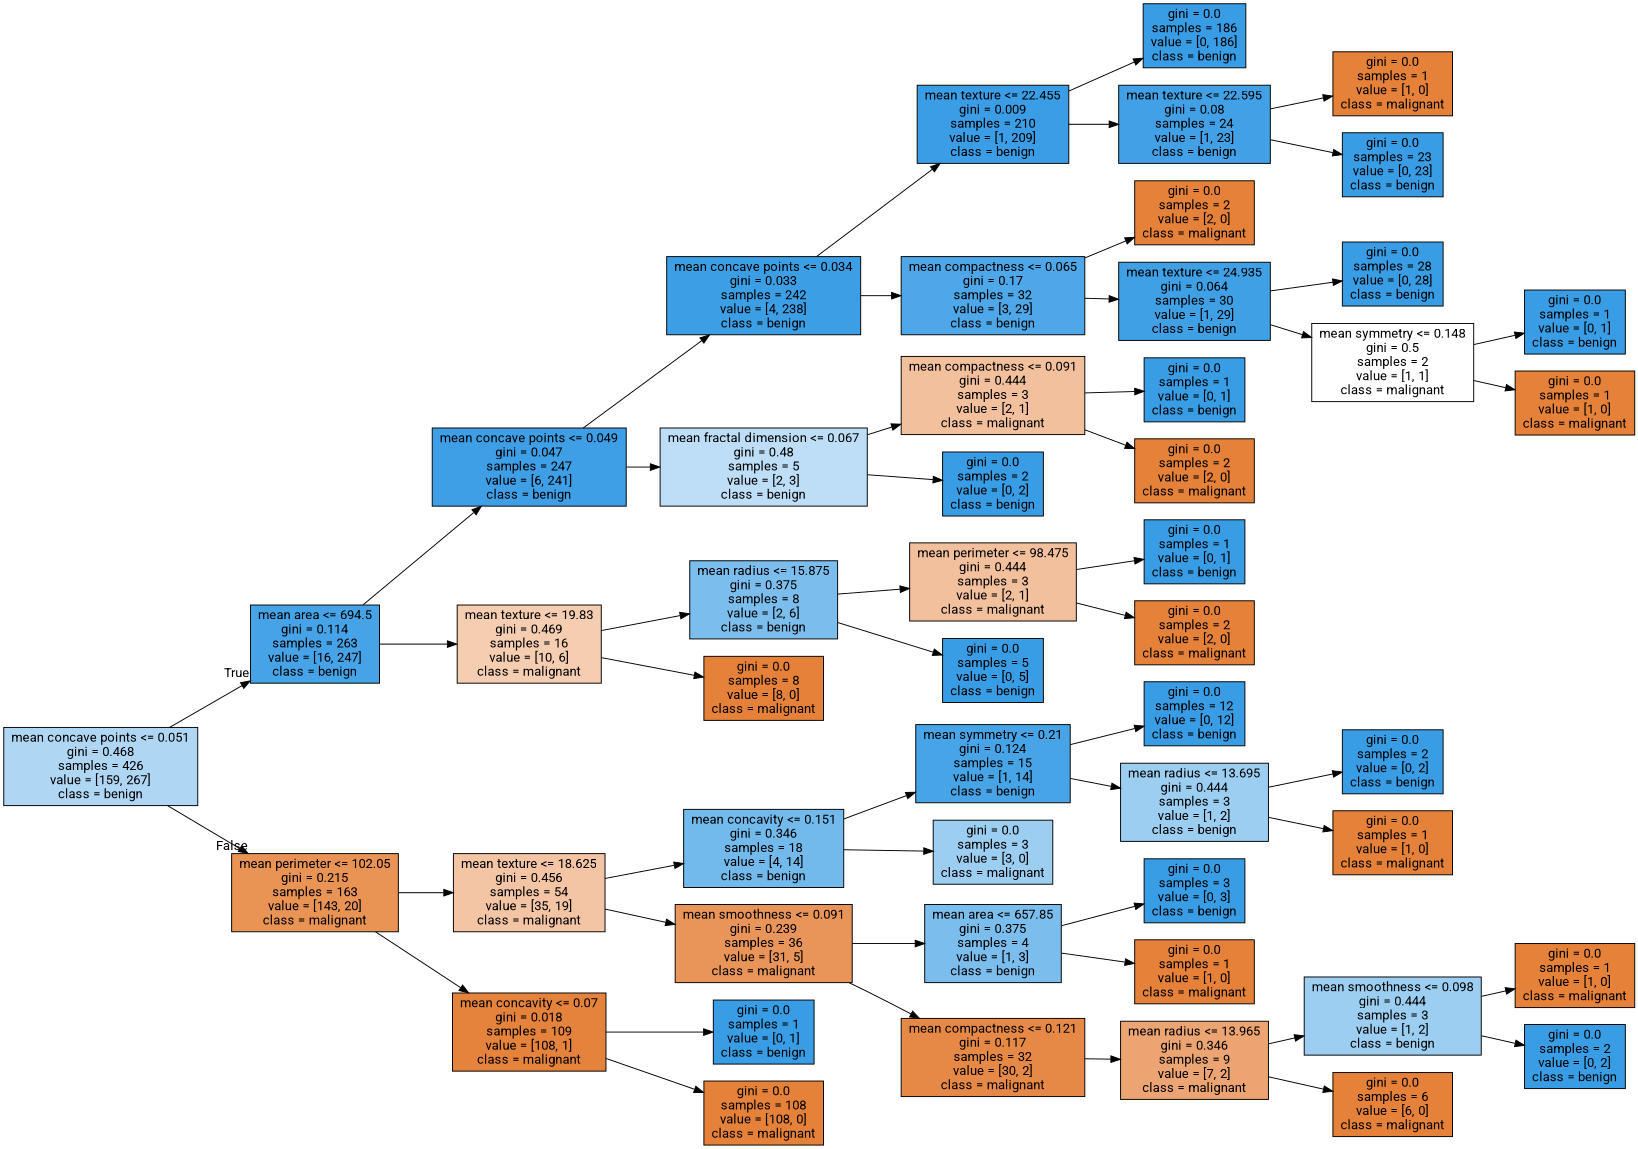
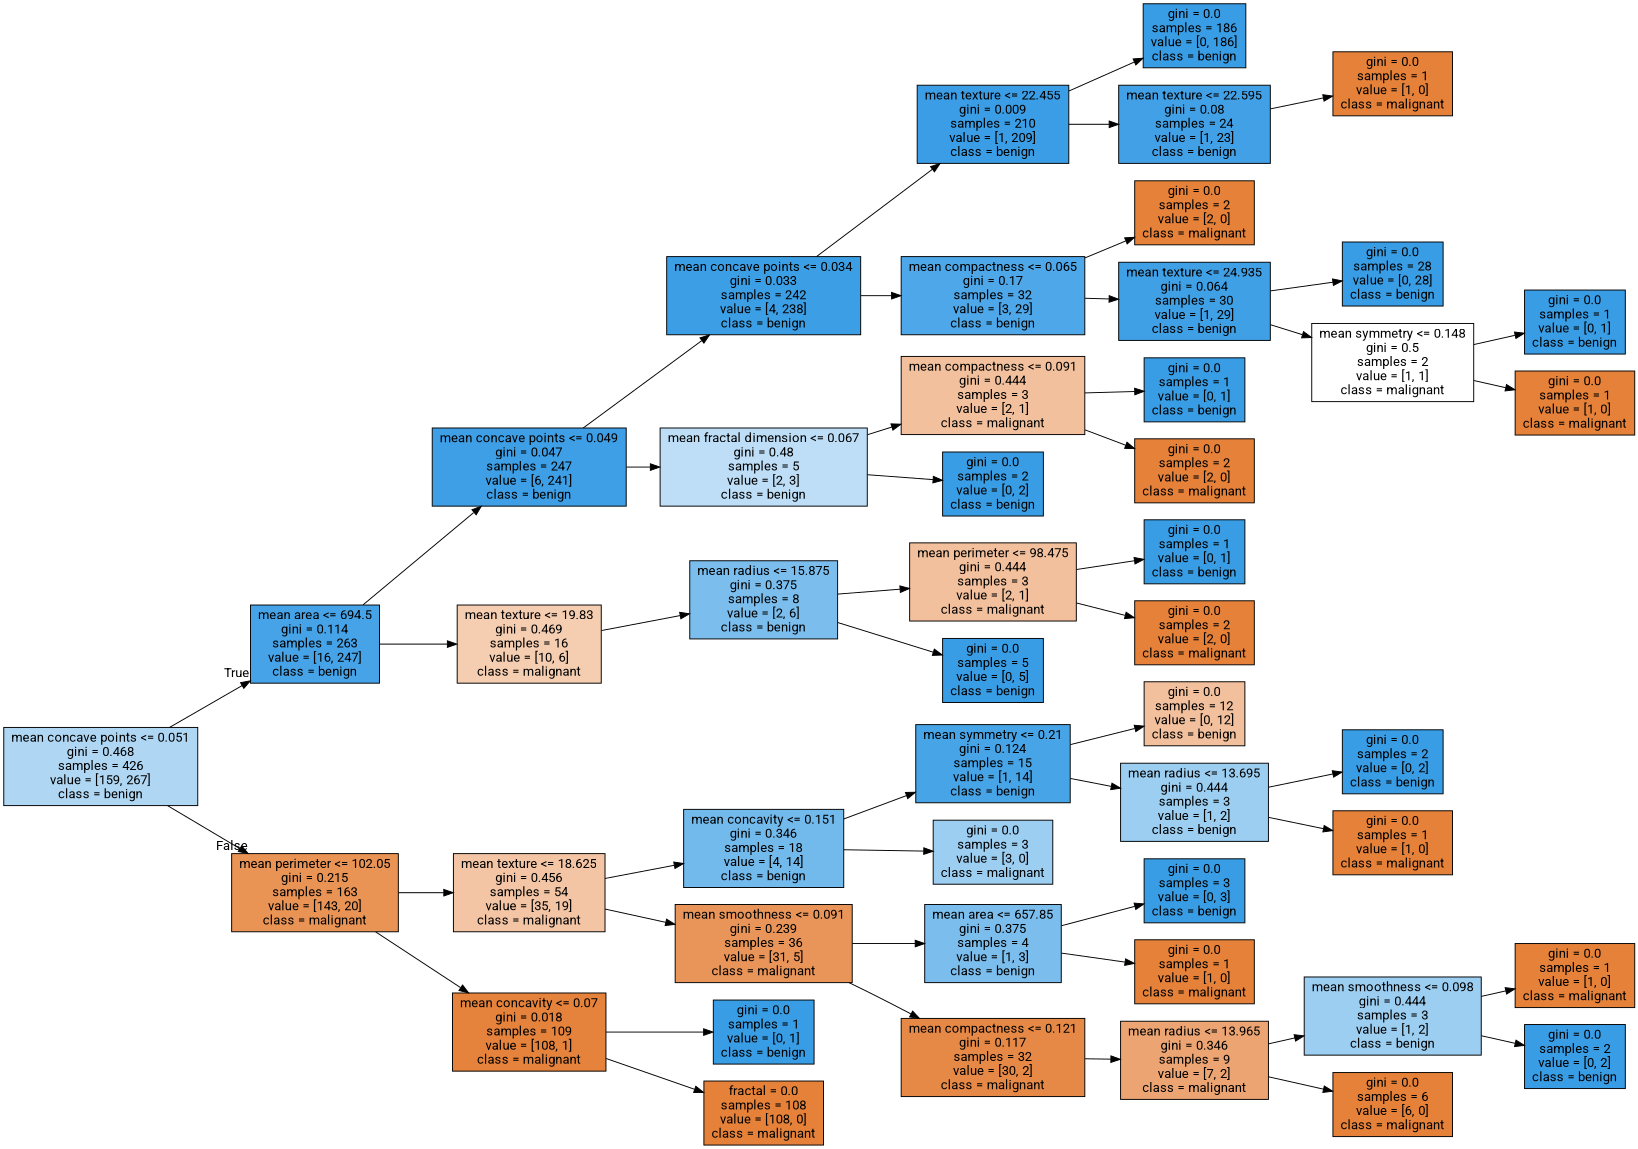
(1393, 165) -> none
(764, 688) -> none
(1195, 714) -> (1195, 714)
(764, 1113) -> (764, 1113)
